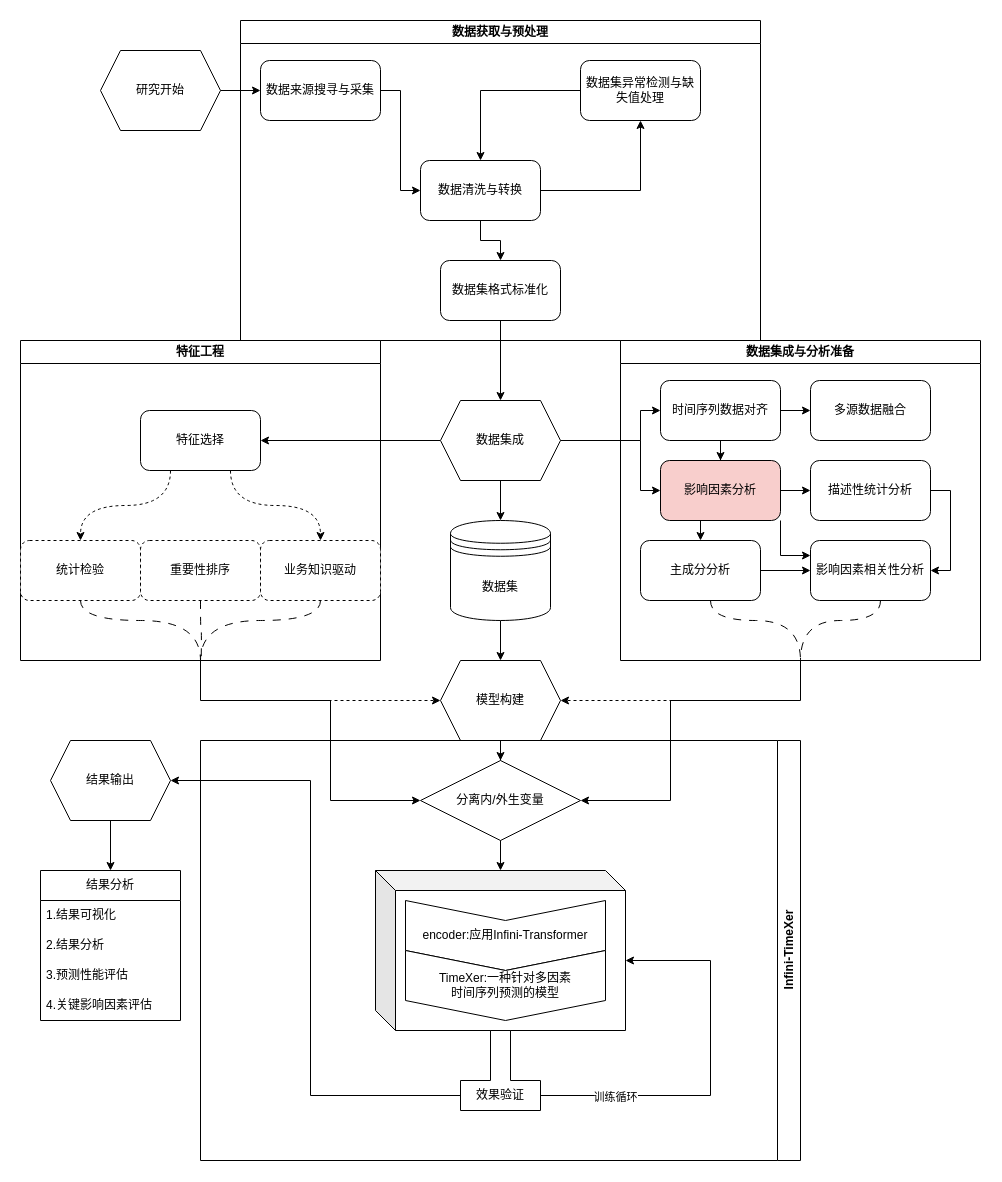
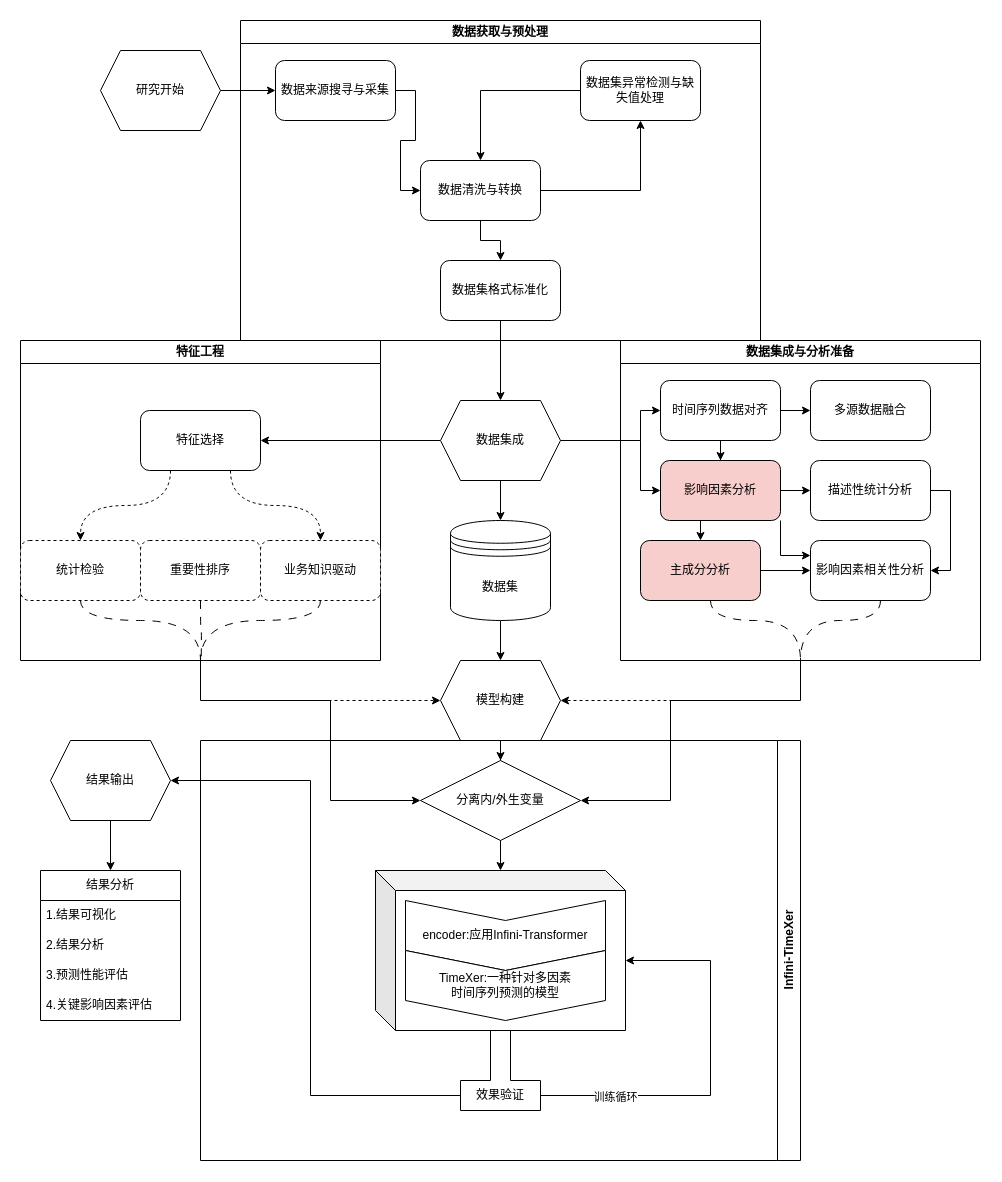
(321, 91) -> (336, 91)
(701, 571) -> (701, 571)
